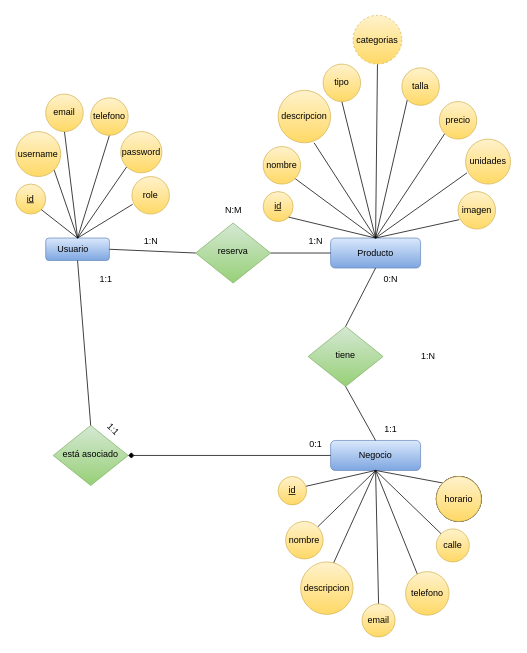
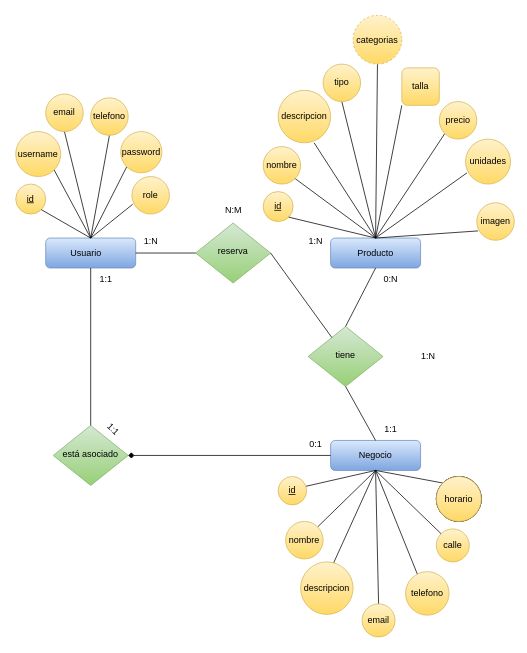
(420, 87) -> (420, 87)
(477, 210) -> (495, 222)
(77, 249) -> (90, 253)
(300, 253) -> (301, 295)
